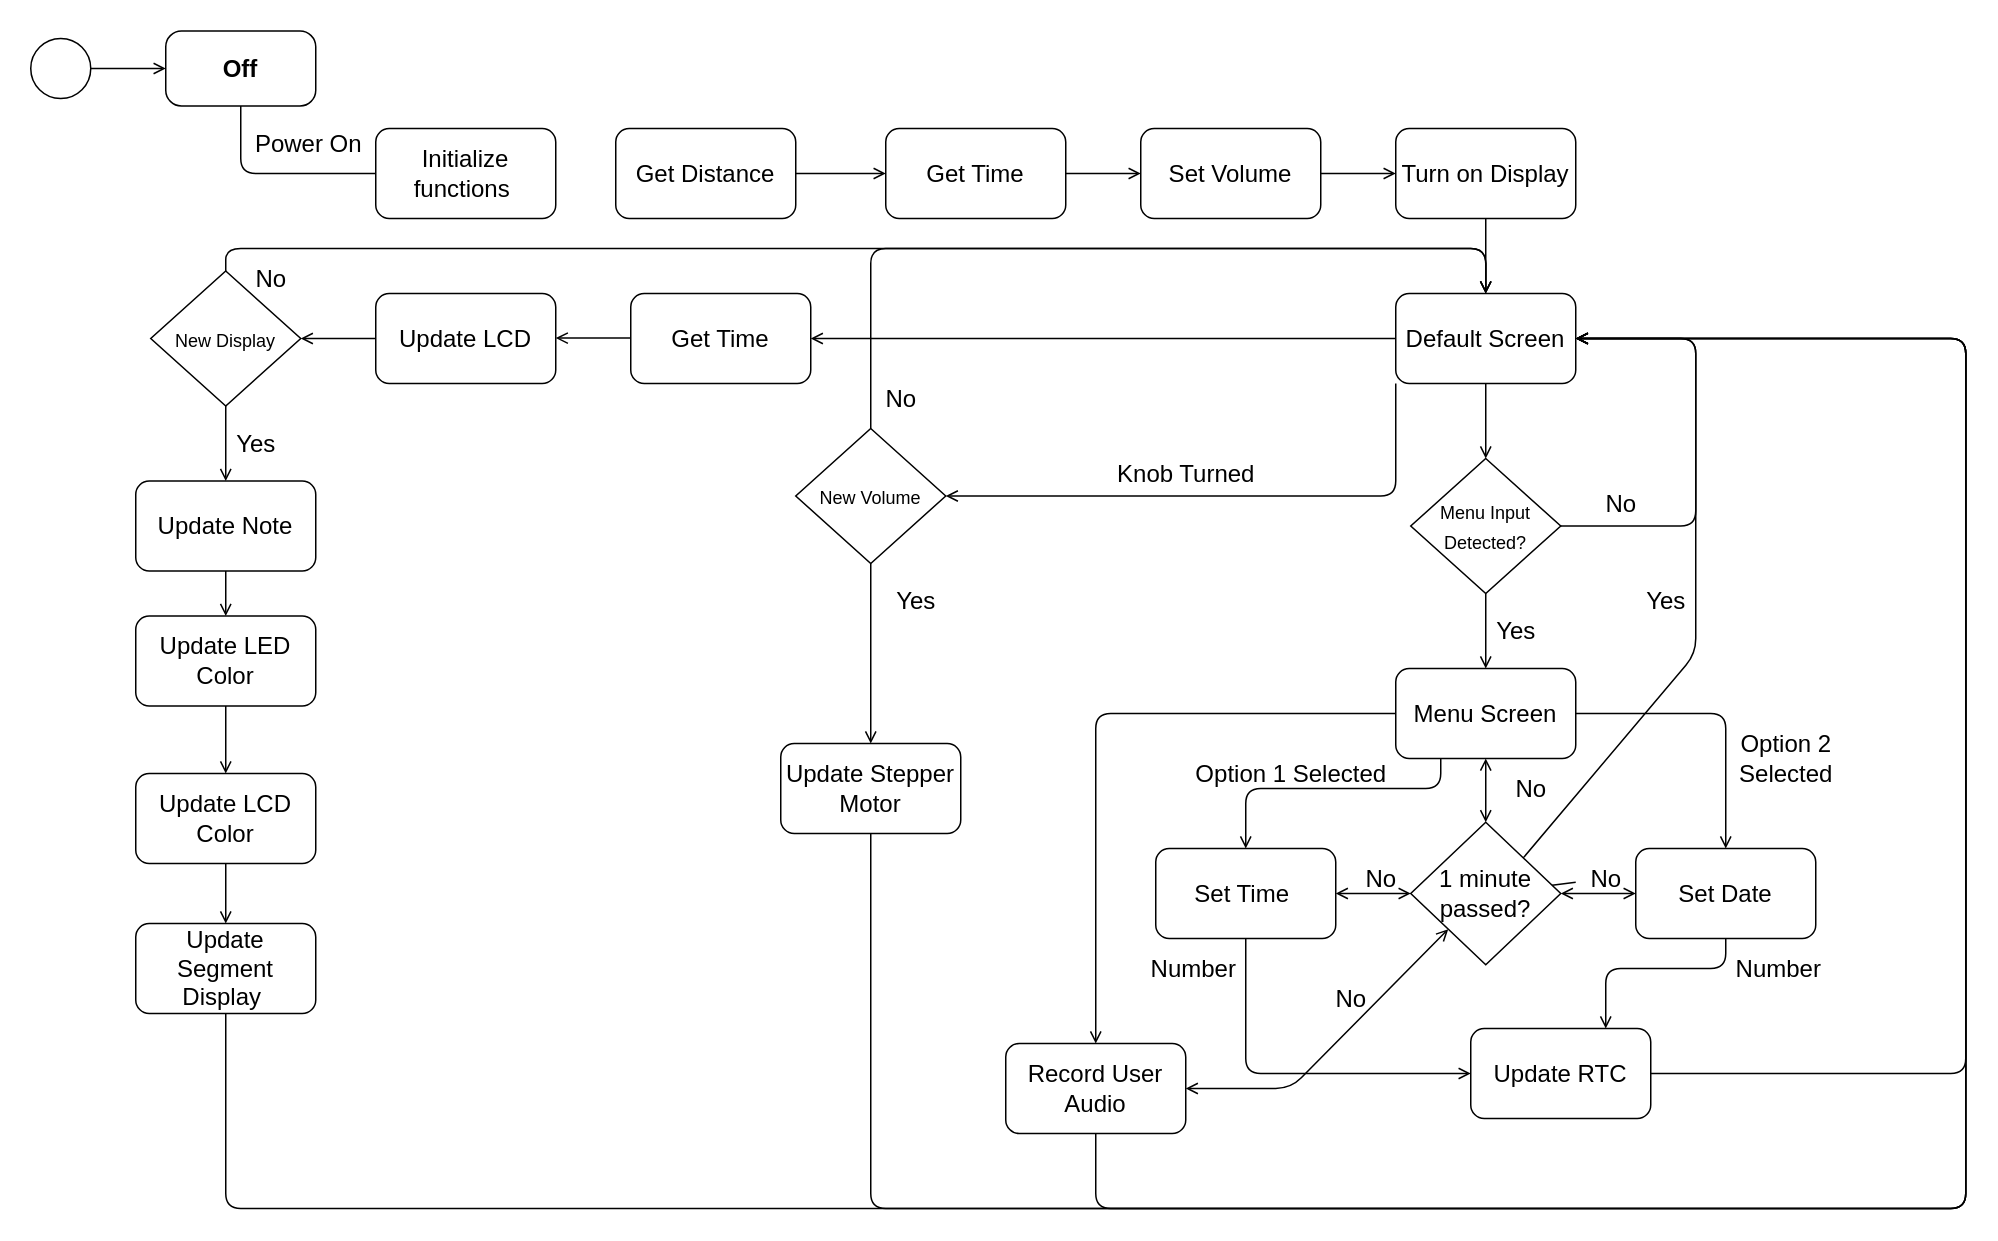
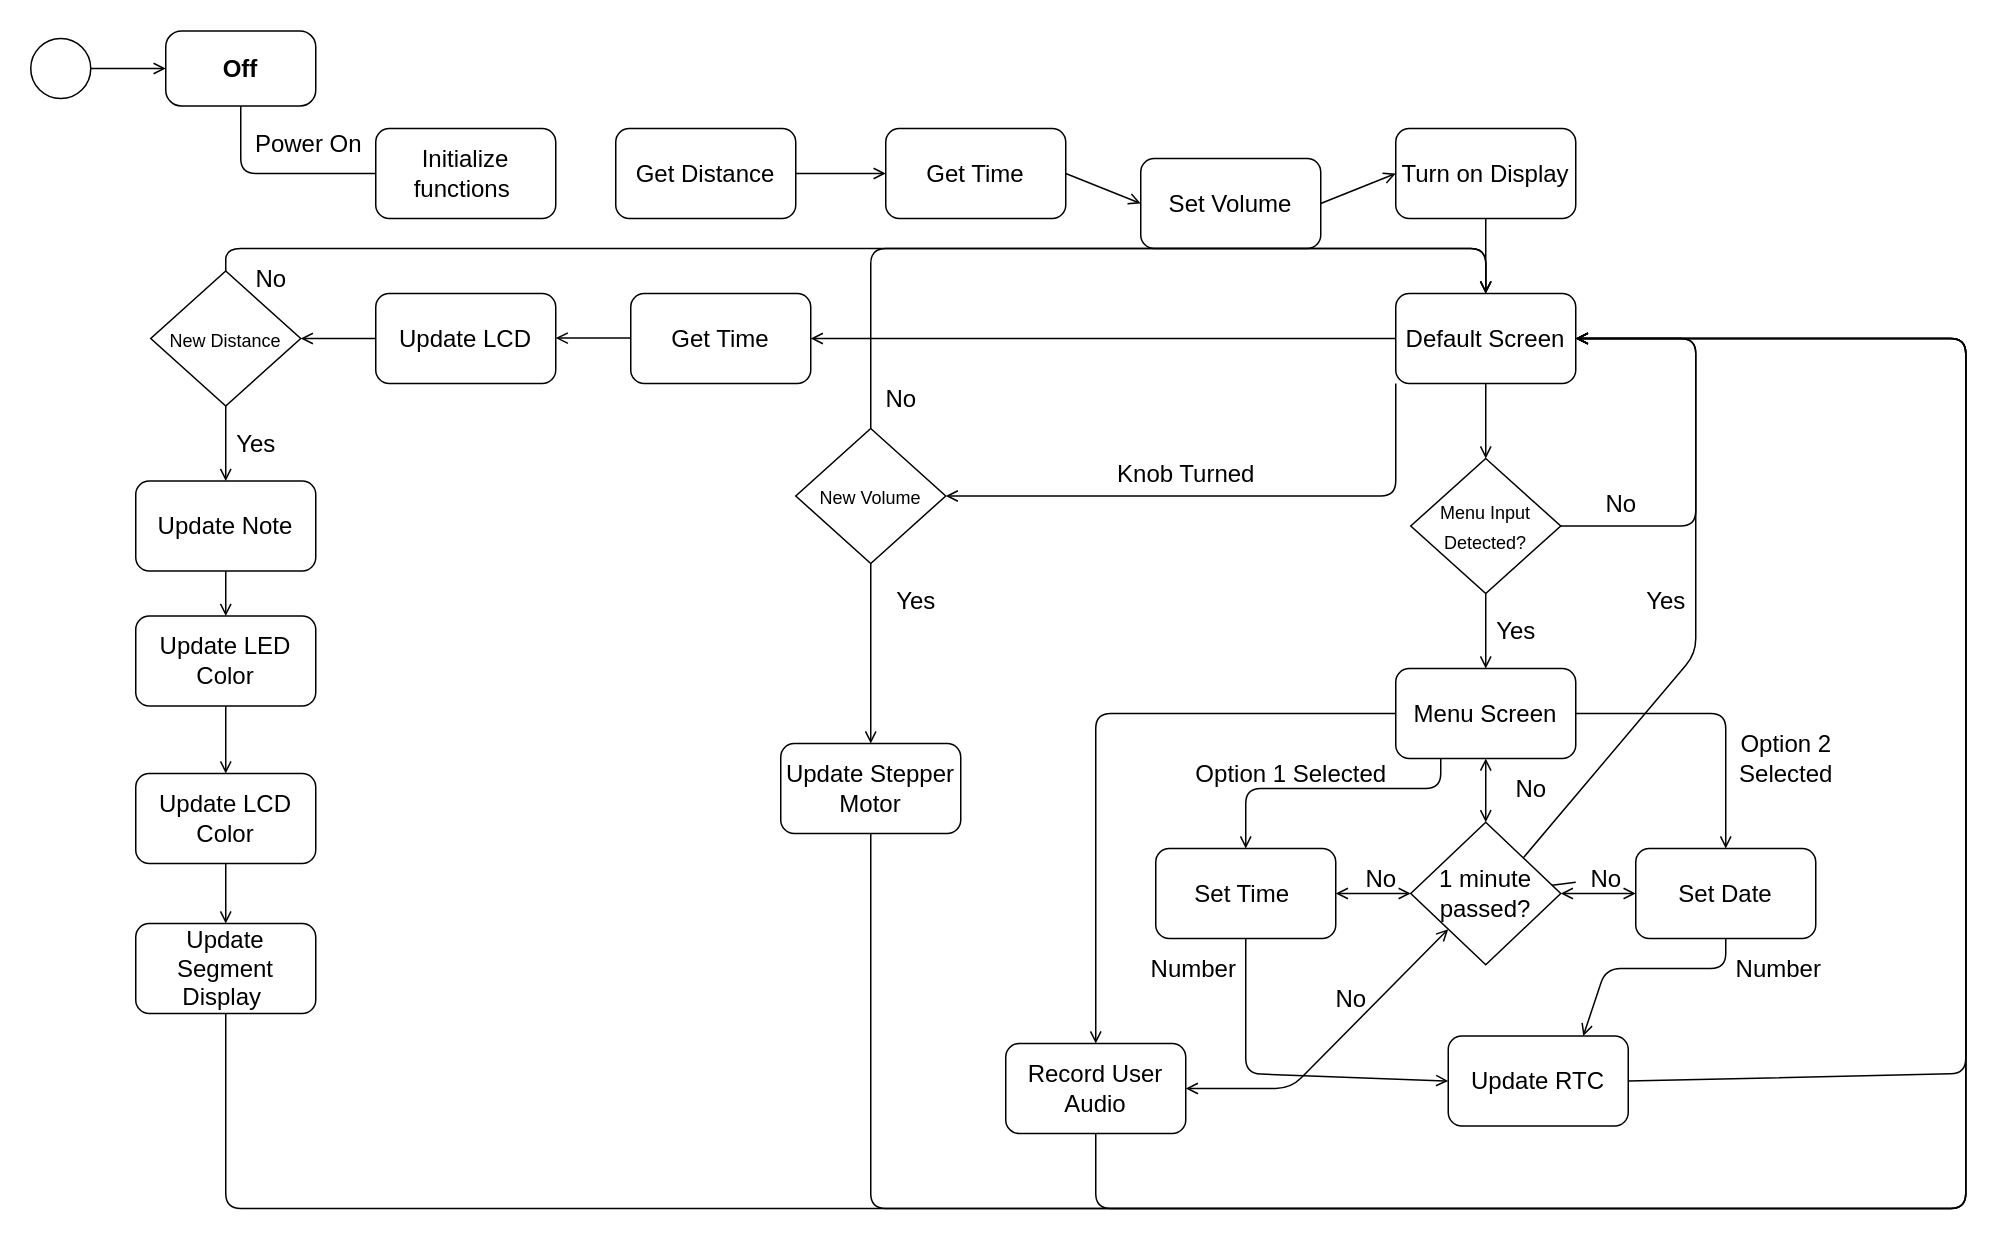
(1231, 173) -> (1231, 203)
(226, 338) -> (226, 338)
(1561, 1073) -> (1538, 1081)
